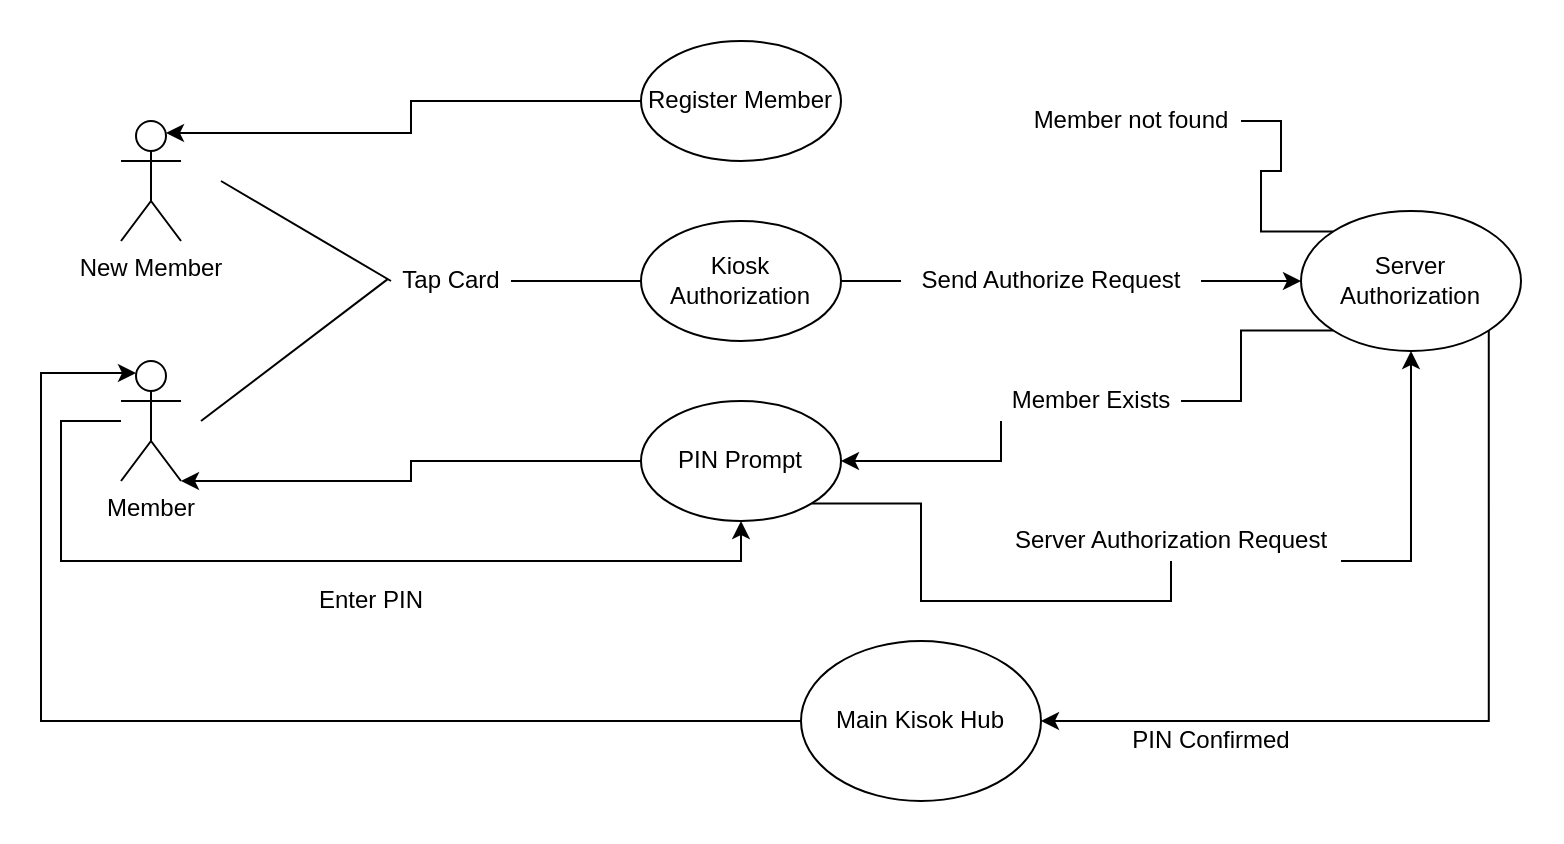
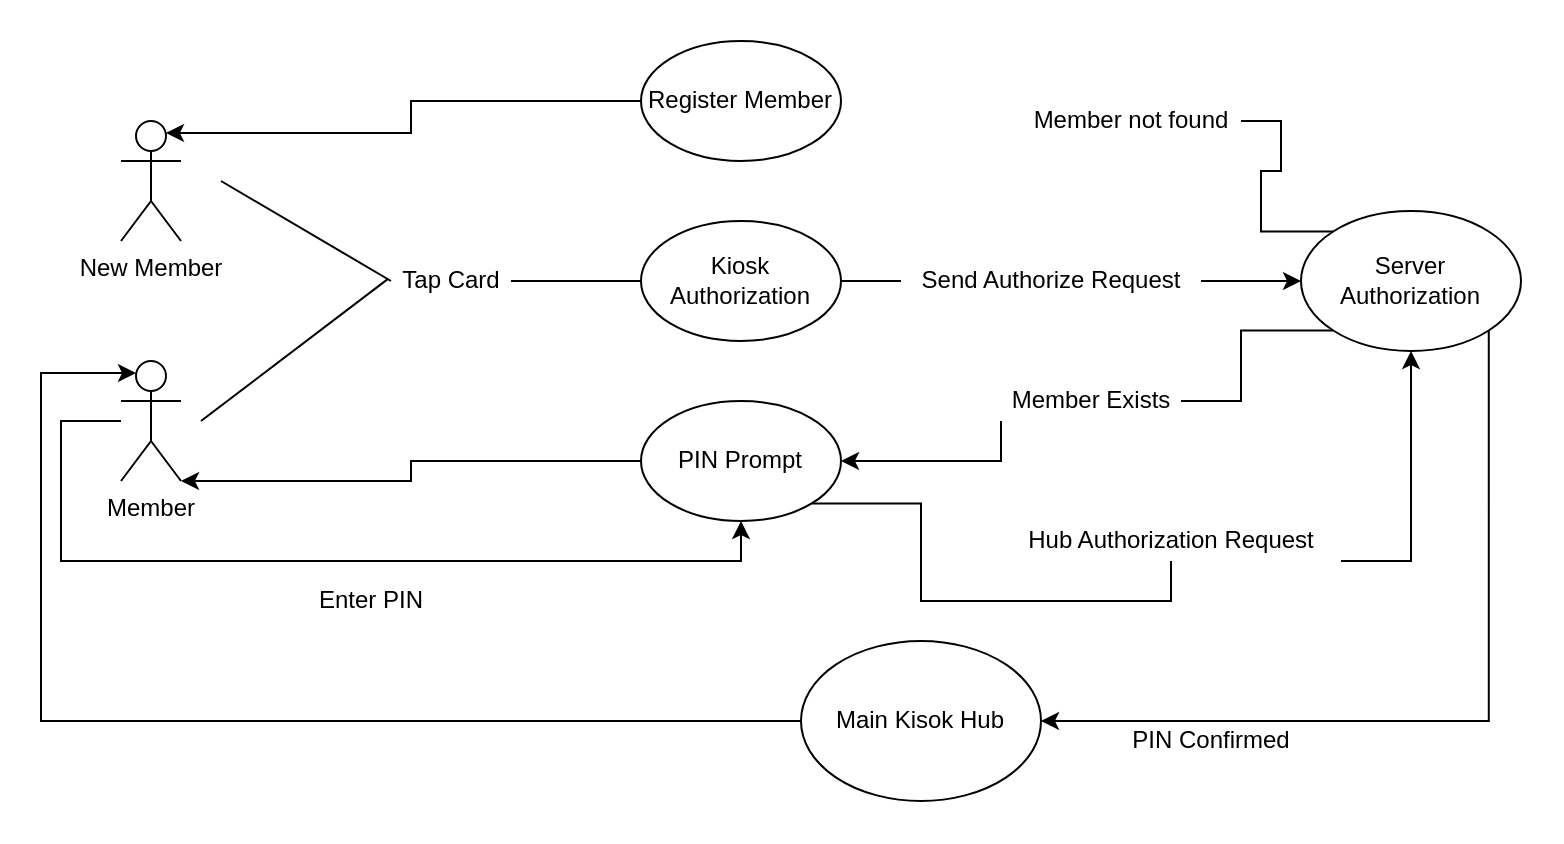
(1172, 541) -> (1172, 541)
